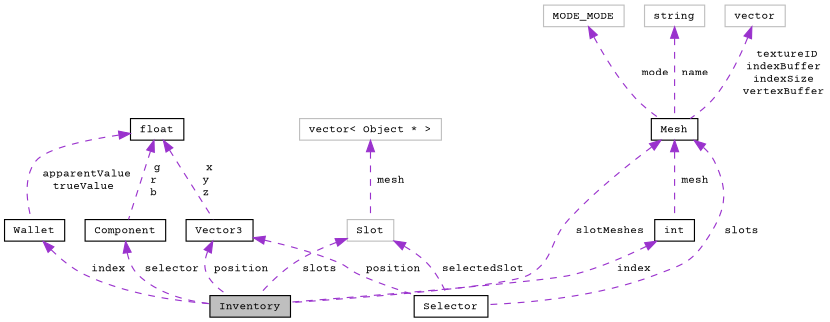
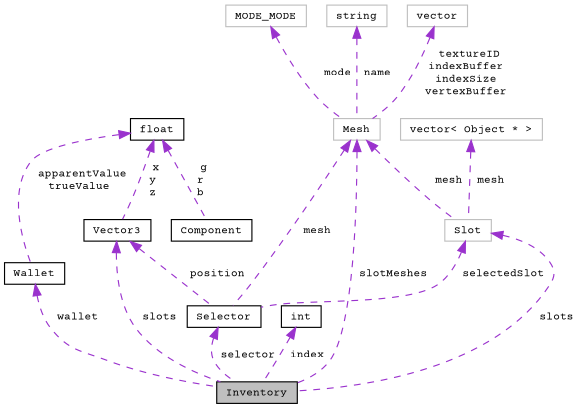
(675, 129) -> (357, 129)
(675, 186) -> (414, 186)
(739, 230) -> (314, 230)
(106, 268) -> (75, 317)
(238, 268) -> (157, 317)
(160, 290) -> (216, 364)
